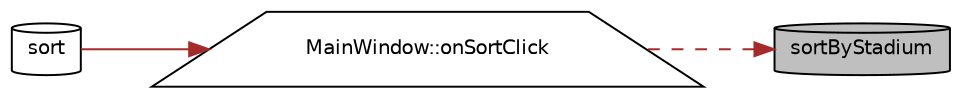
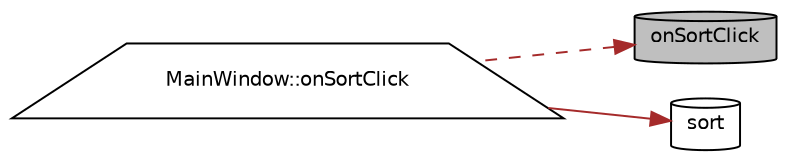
(135, 49) -> (599, 113)
(862, 49) -> (706, 38)
